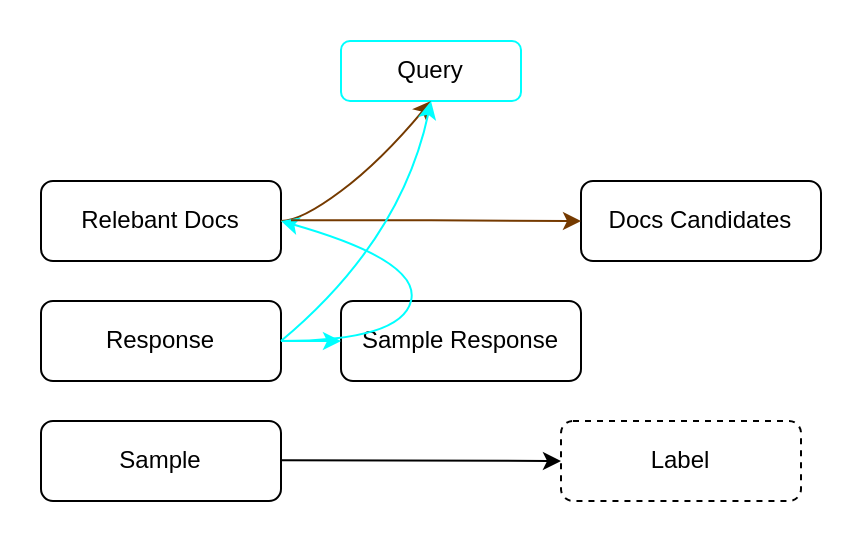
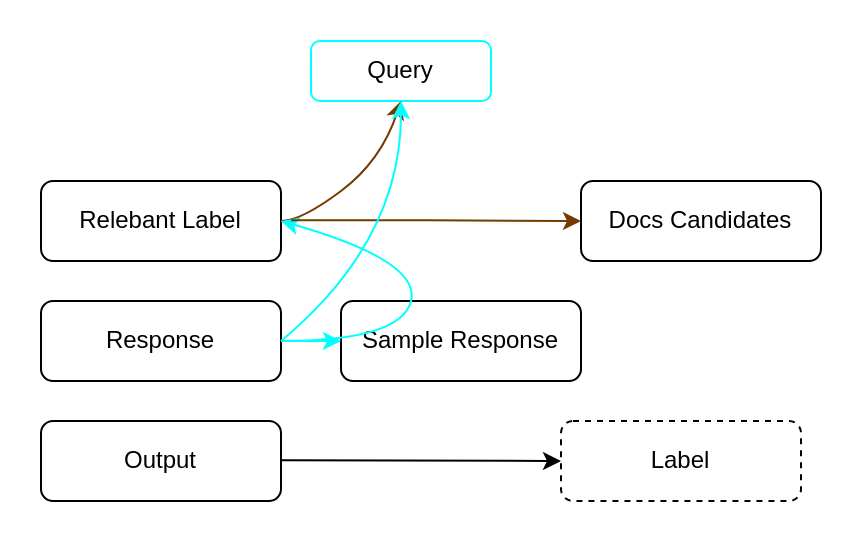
(431, 71) -> (401, 71)
(161, 221) -> (161, 221)
(161, 461) -> (161, 461)
